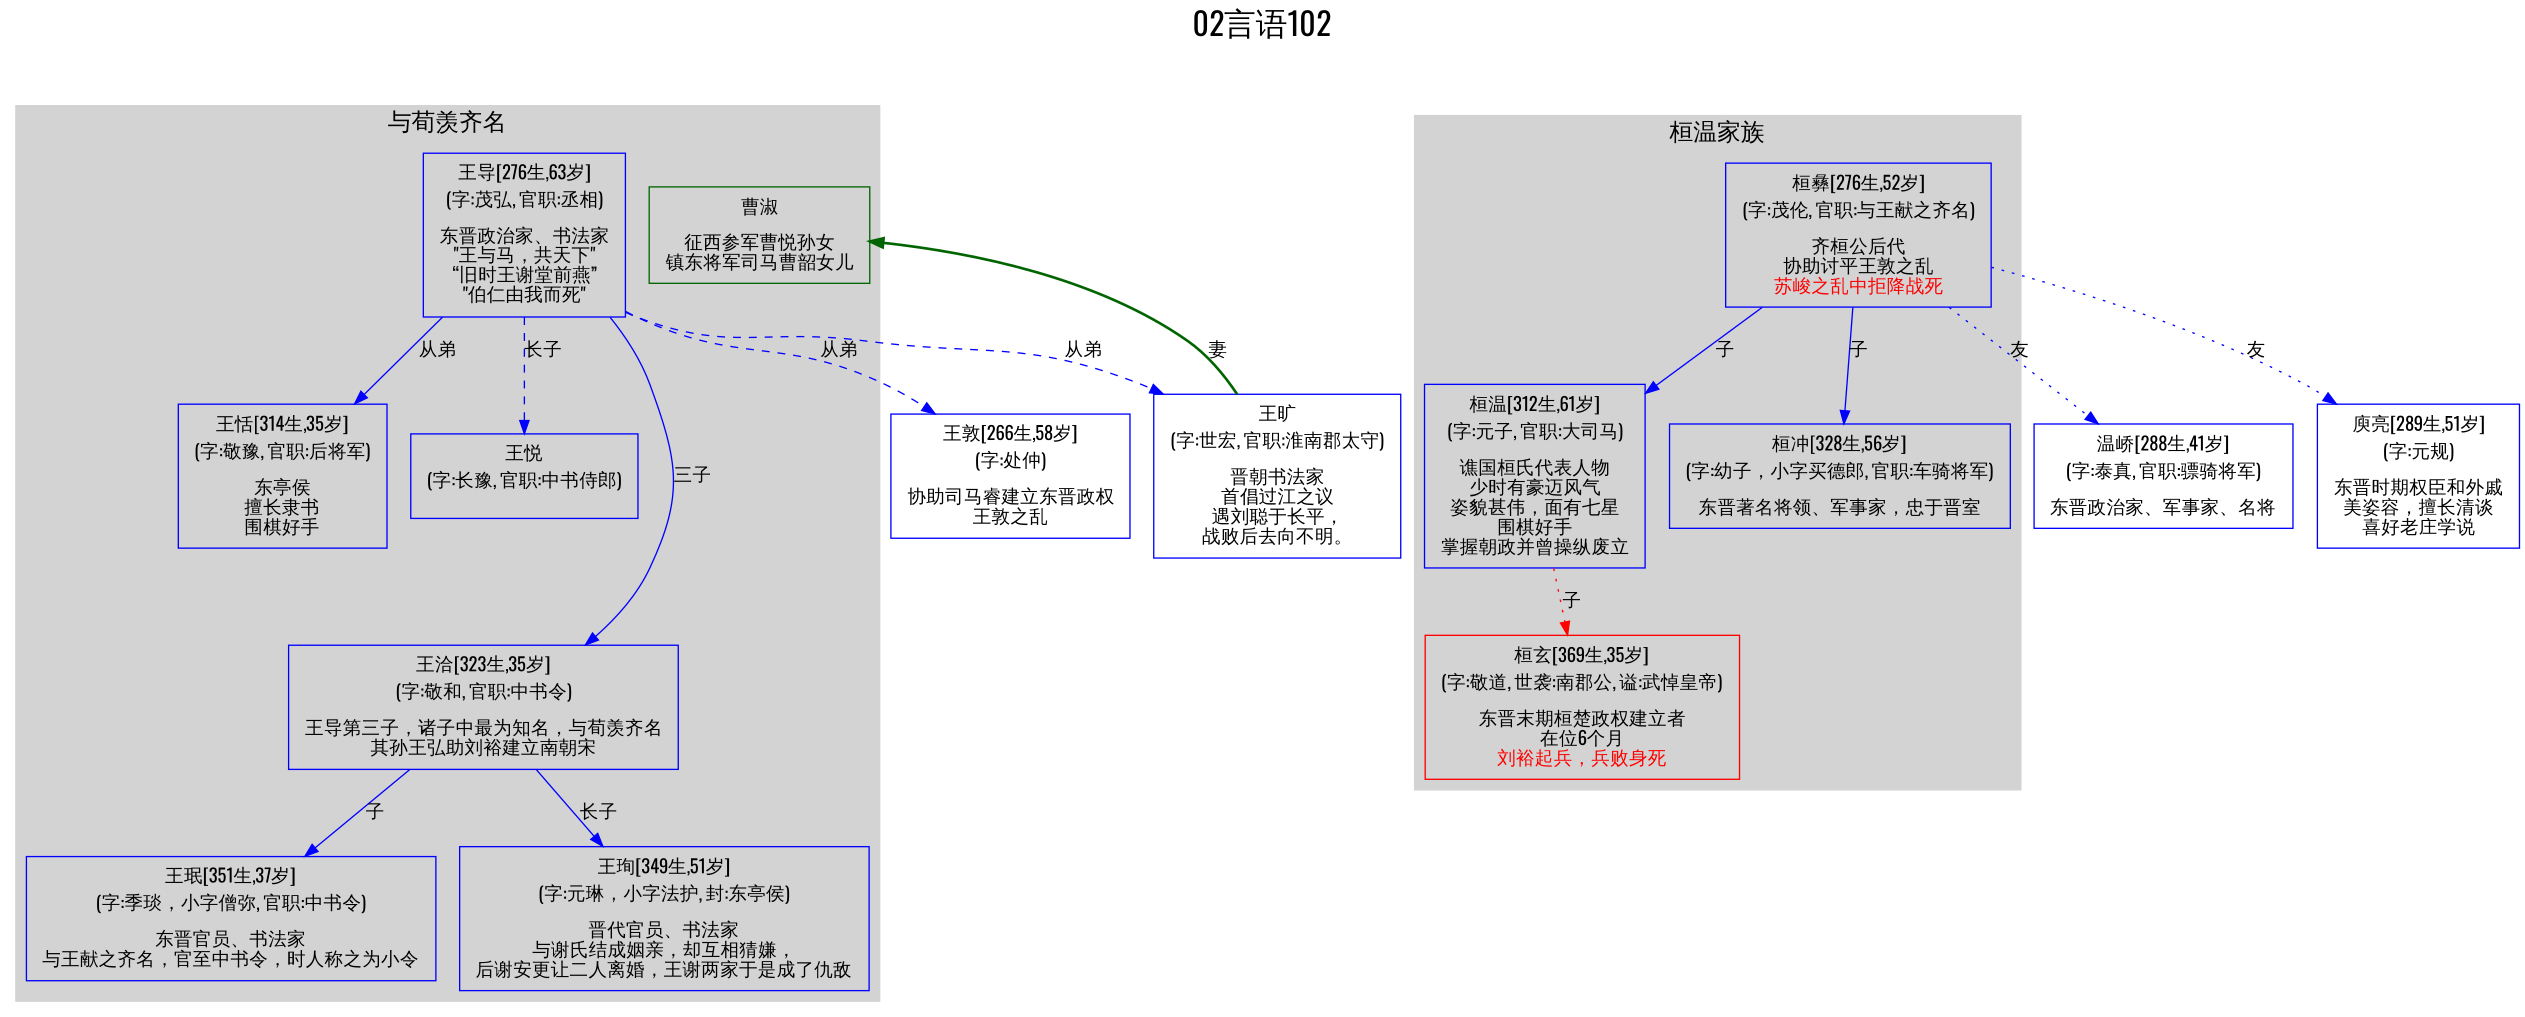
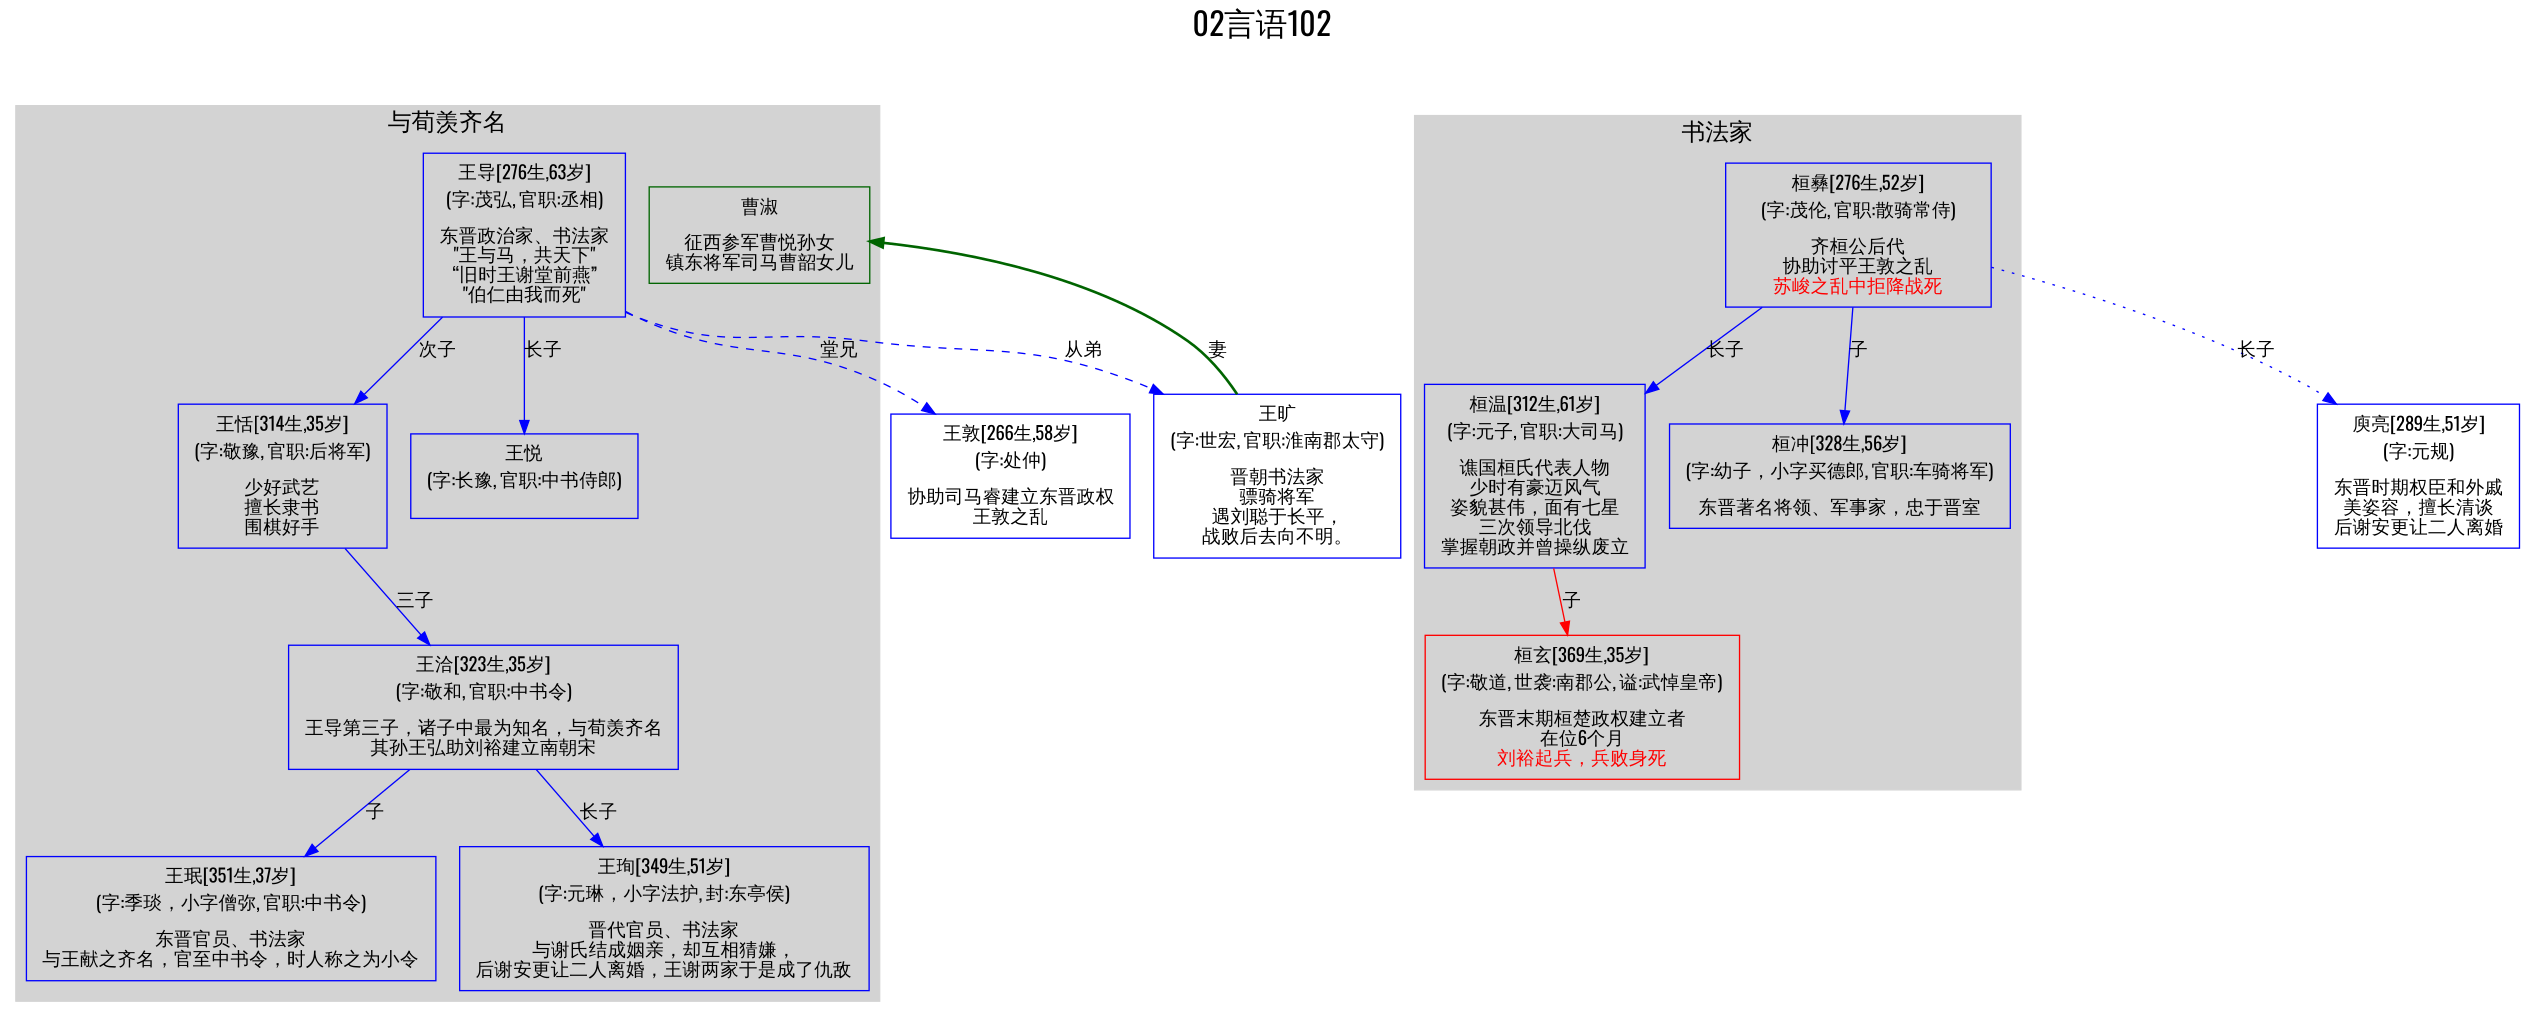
(1718, 134) -> (1718, 134)
(1859, 211) -> (1858, 211)
(438, 351) -> (438, 351)
(839, 351) -> (839, 351)
(1726, 351) -> (1726, 351)
(2257, 351) -> (2257, 351)
(524, 369) -> (524, 369)
(2164, 476) -> none
(673, 481) -> (383, 592)
(283, 488) -> (283, 488)
(1278, 497) -> (1278, 497)
(1535, 528) -> (1535, 528)
(2419, 528) -> (2419, 528)
(1559, 595) -> (1559, 595)
